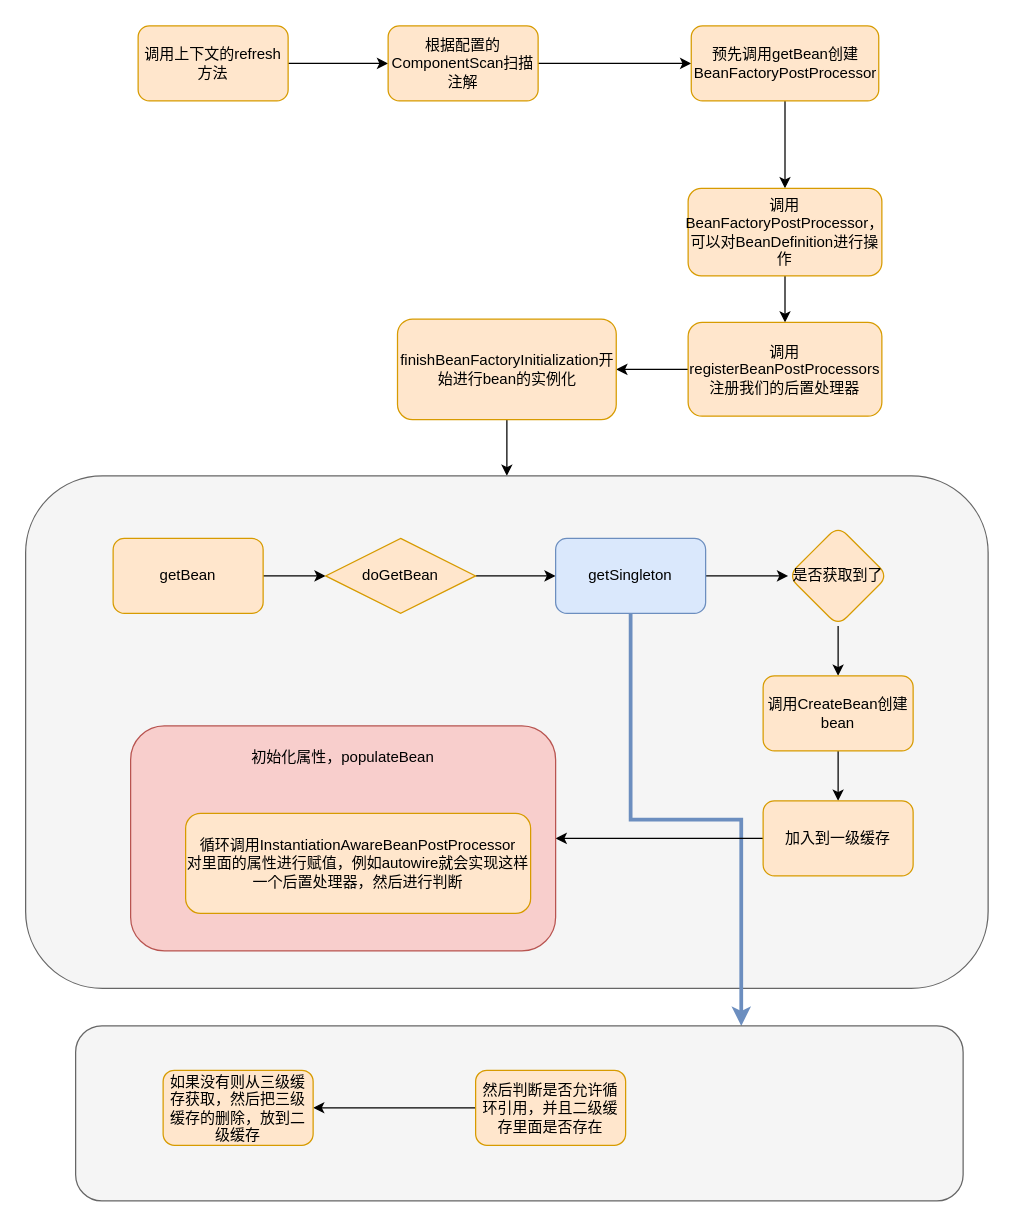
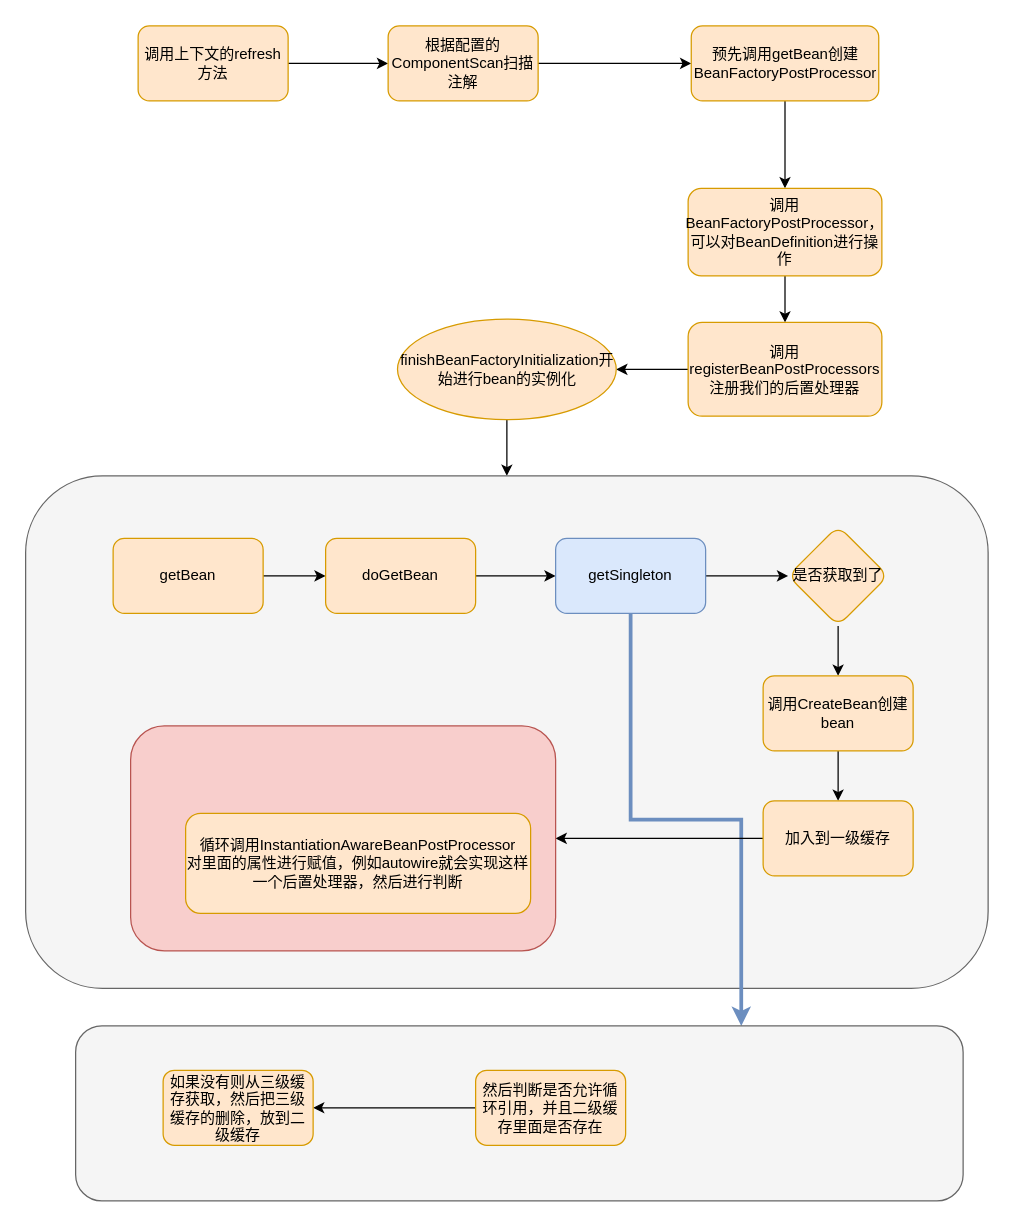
(507, 369) -> (507, 369)
(401, 576) -> (401, 576)
(343, 757) -> none
